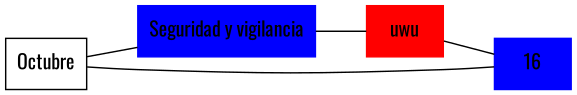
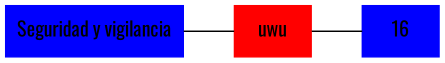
(46, 64) -> none
